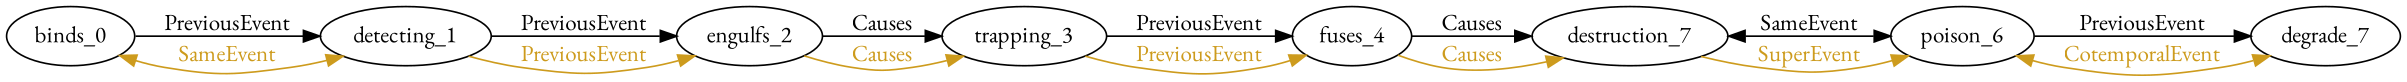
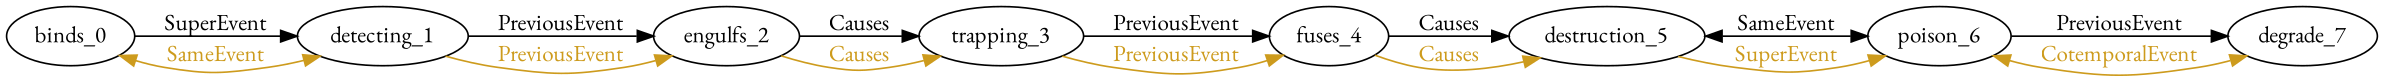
(228, 24) -> (216, 24)
(1630, 36) -> (1607, 36)
